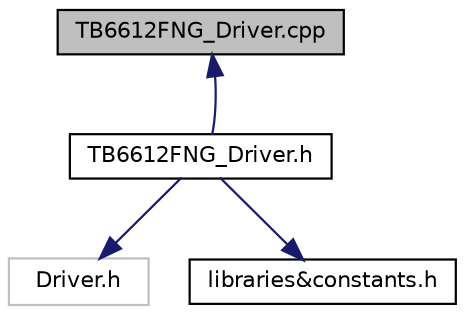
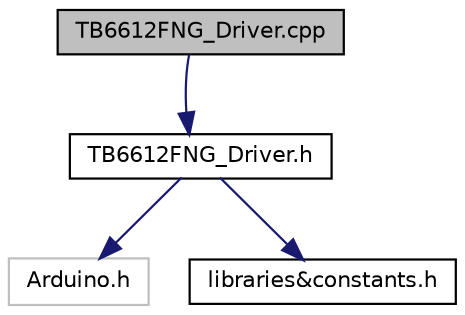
(215, 106) -> (186, 83)
(79, 282) -> (79, 282)
